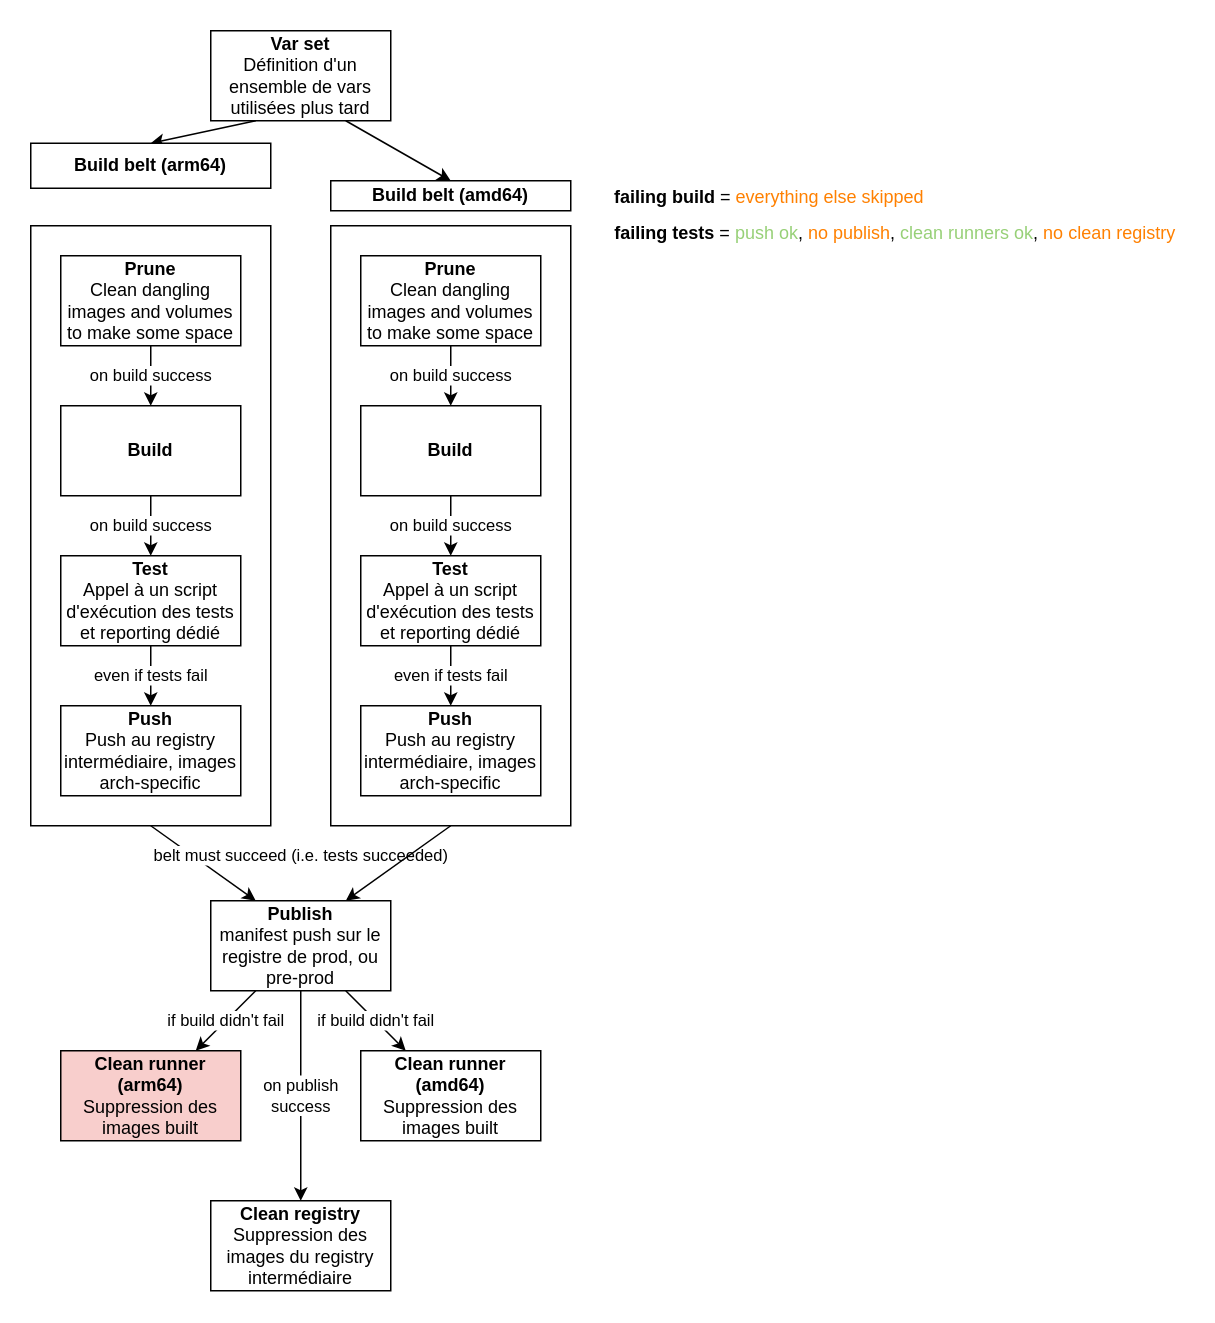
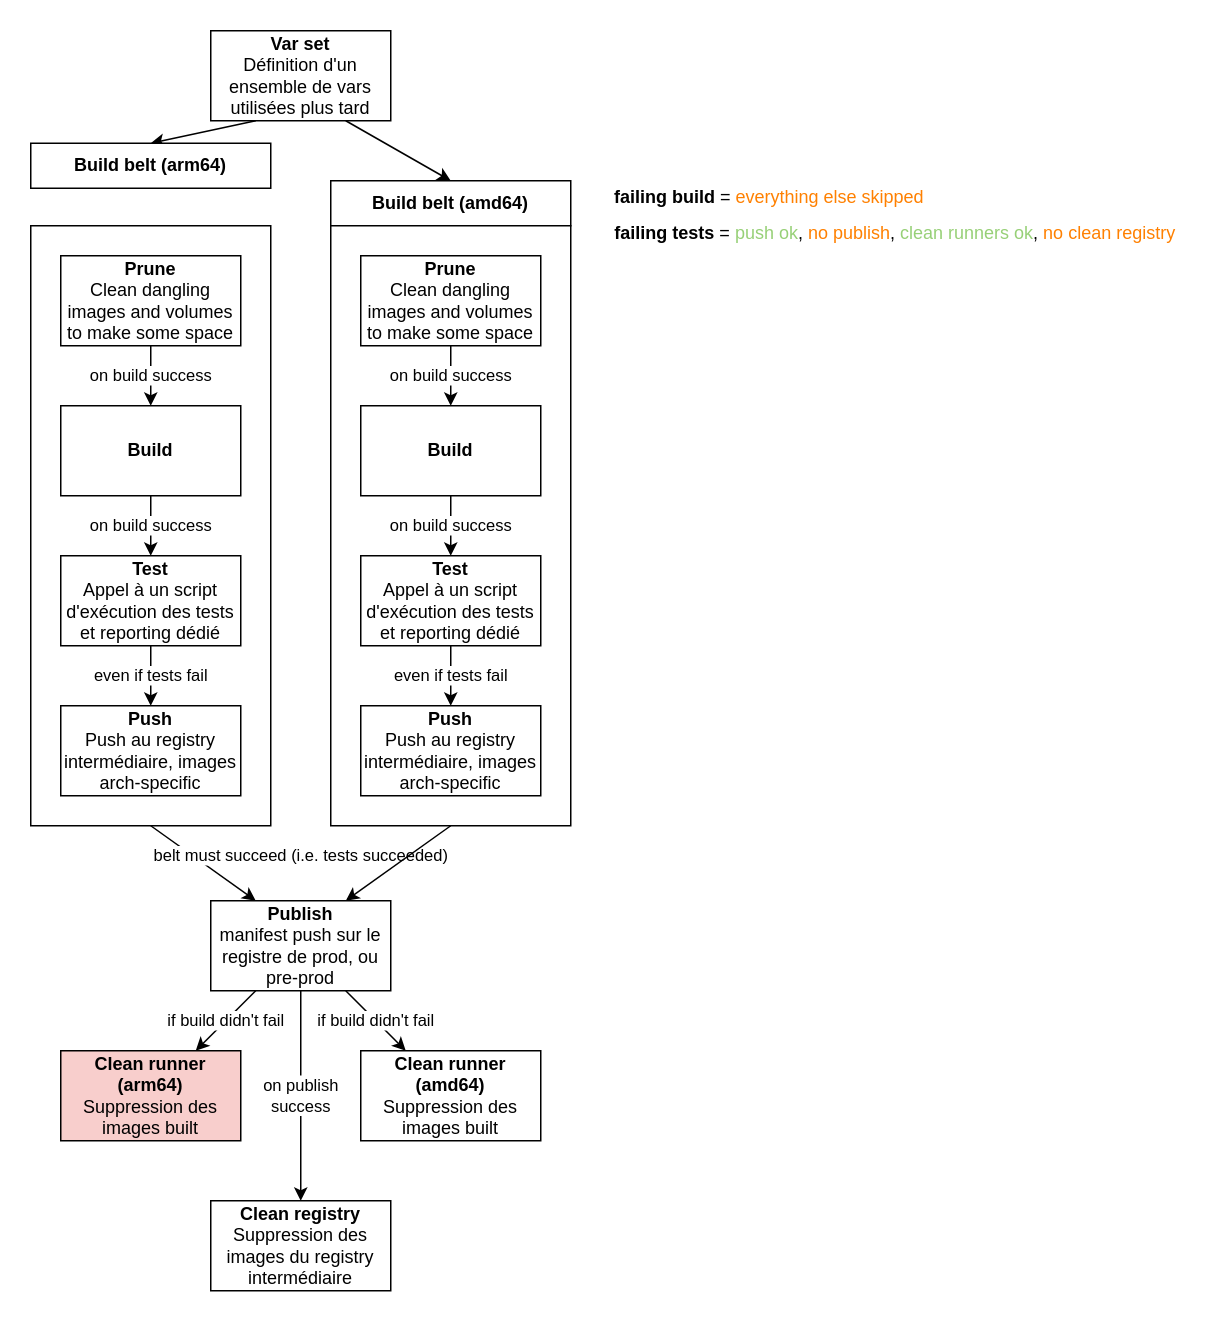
(451, 196) -> (451, 203)
